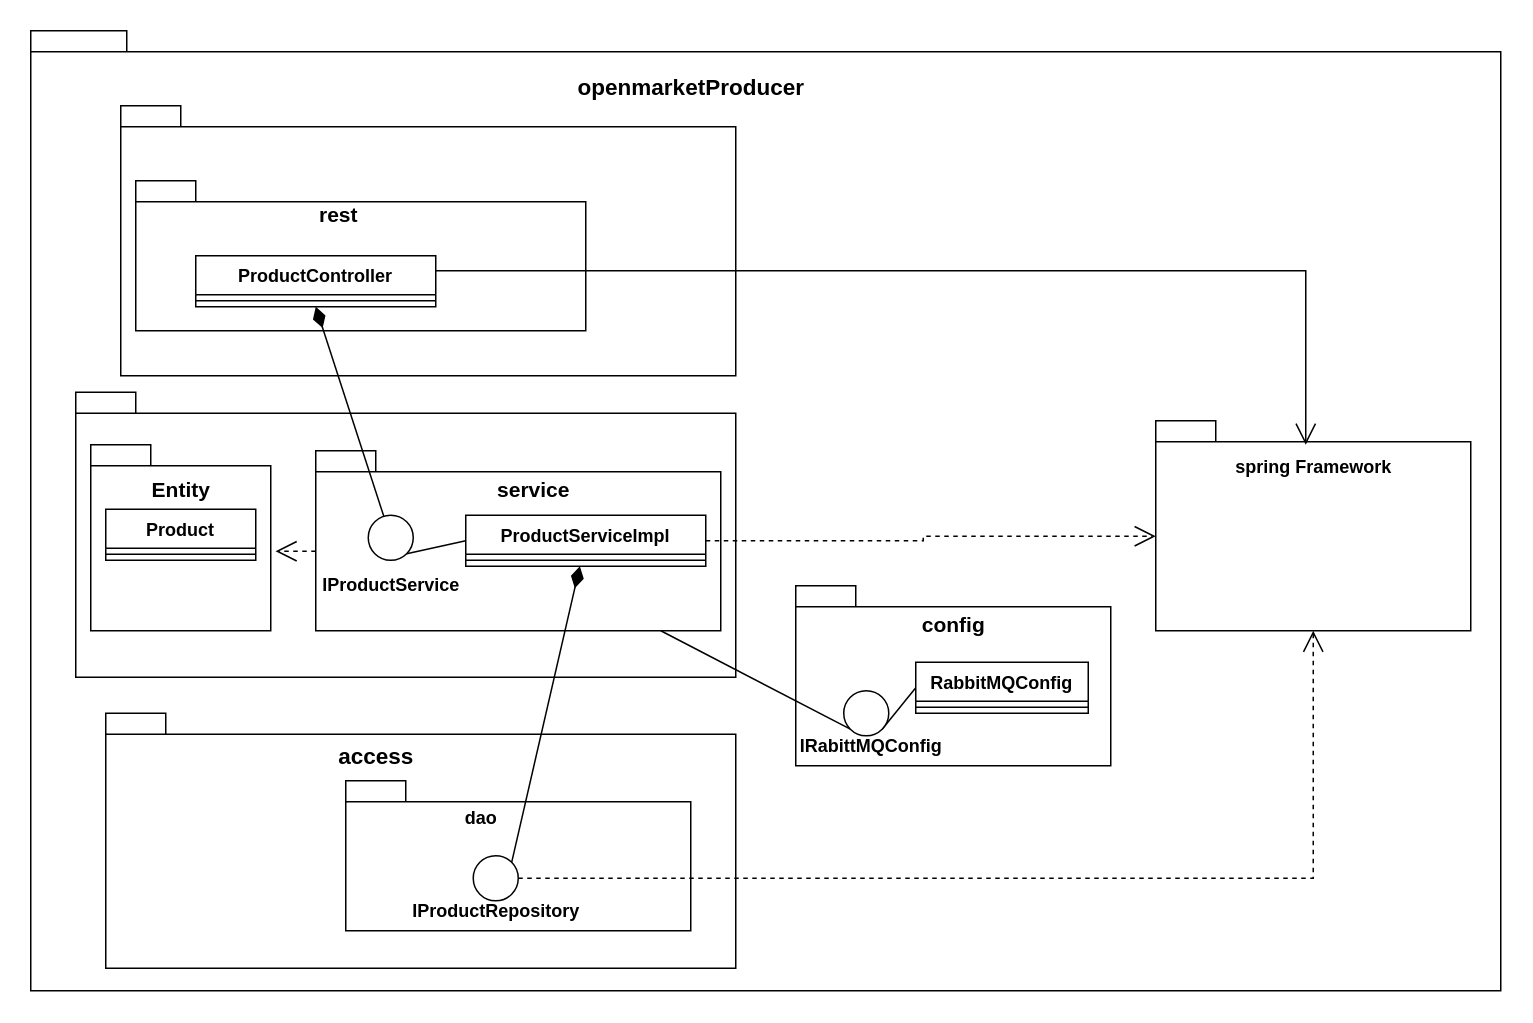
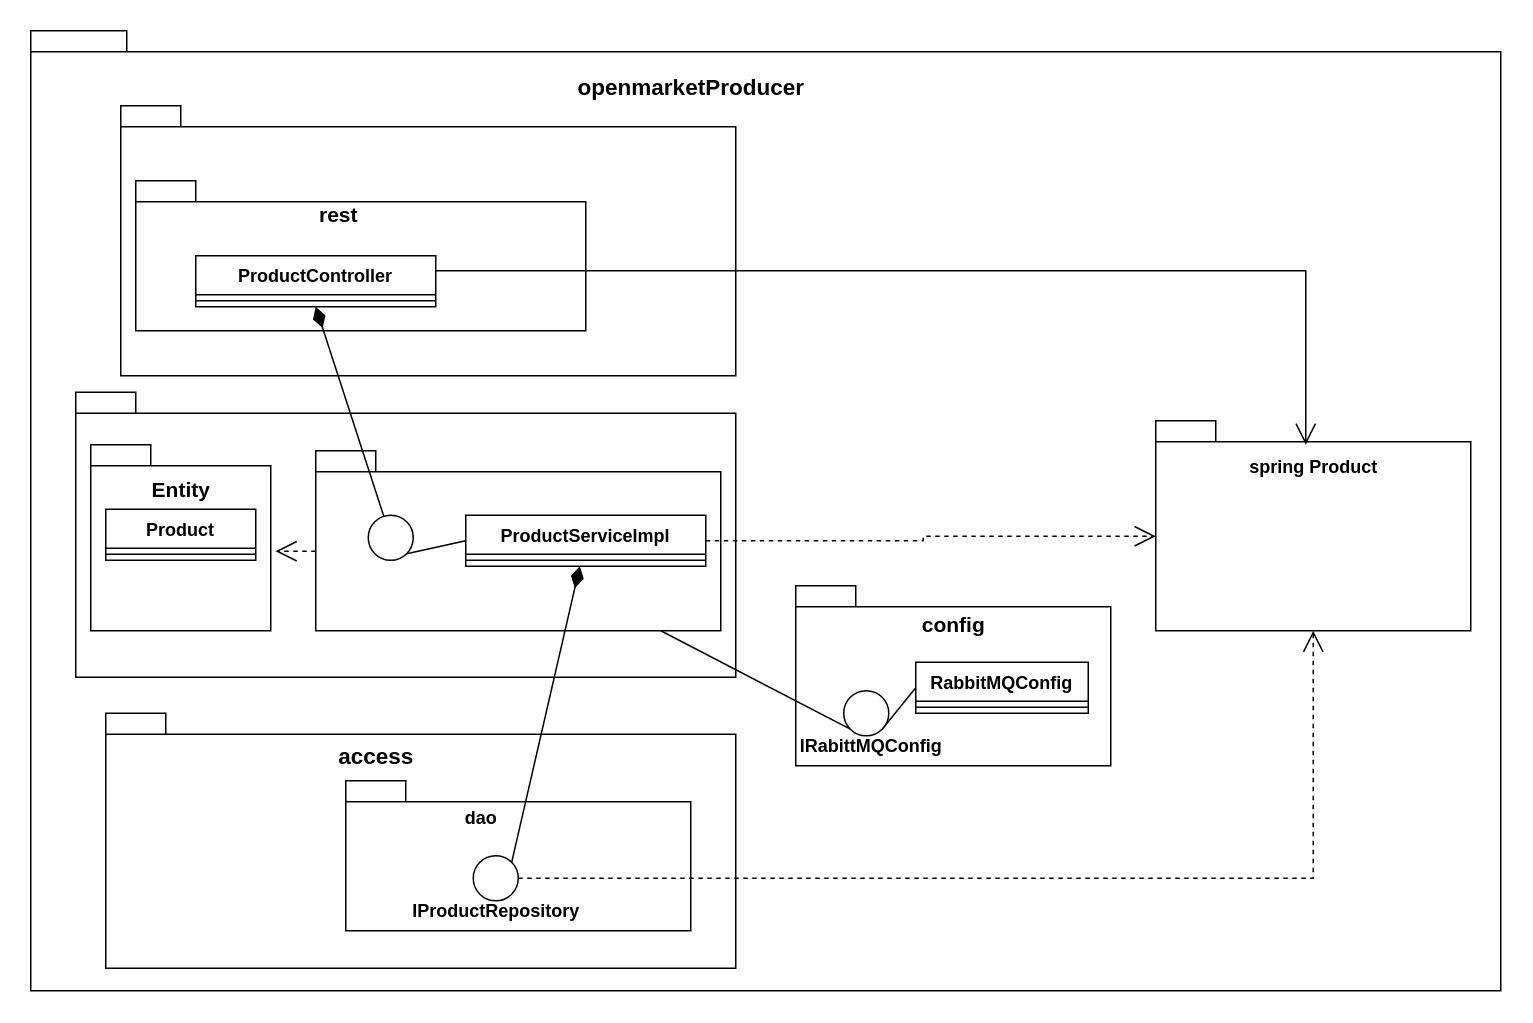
(1314, 467) -> (1314, 467)
(533, 490) -> none
(391, 586) -> none
